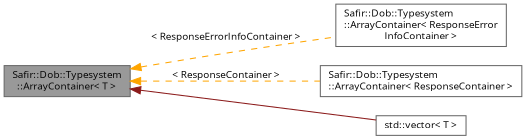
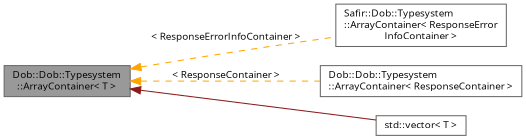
(67, 81) -> (67, 81)
(421, 81) -> (421, 81)
